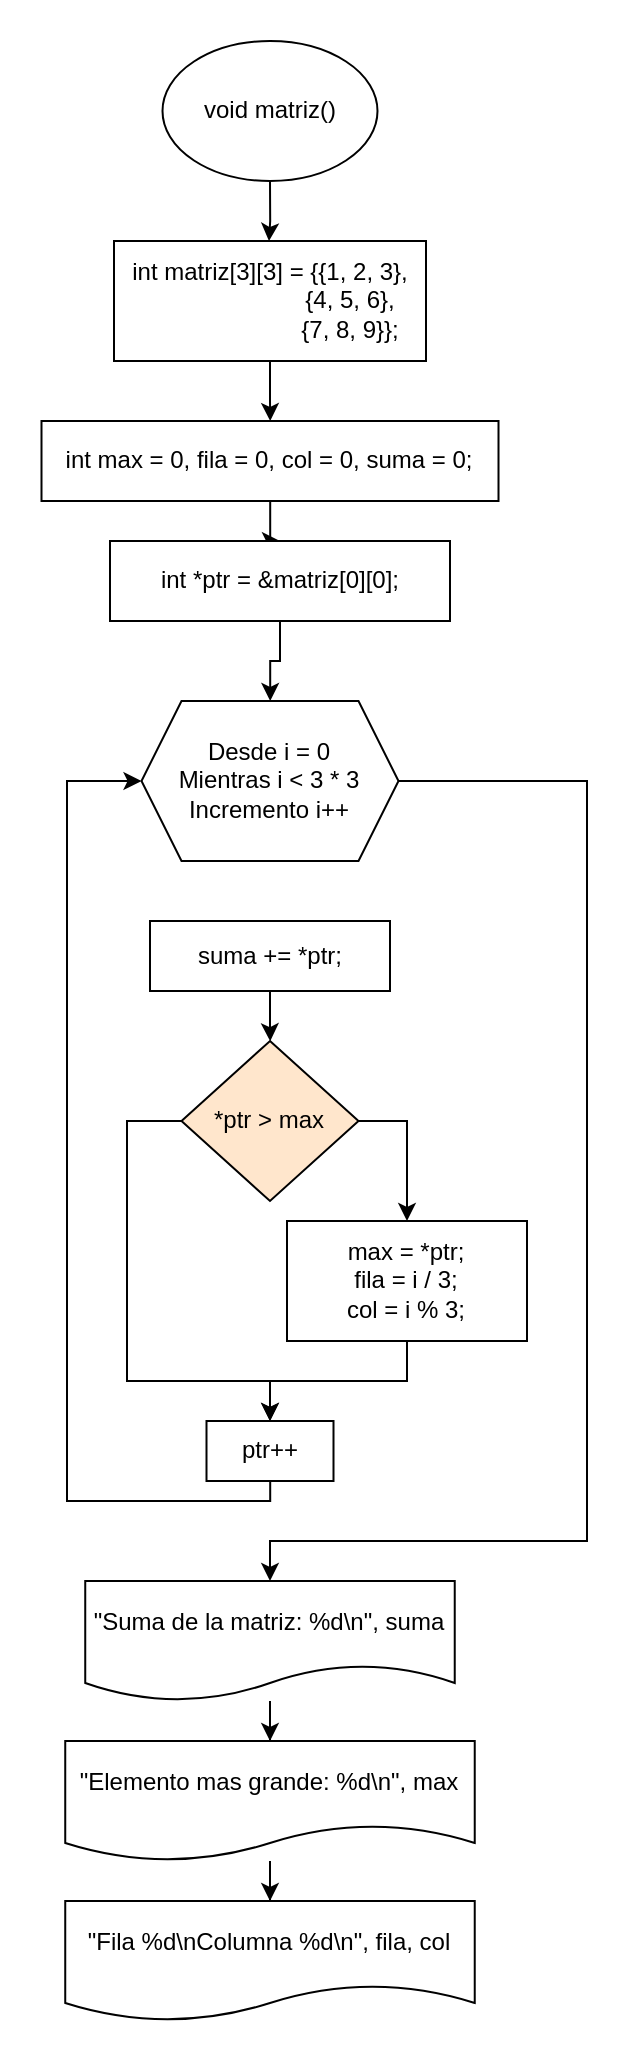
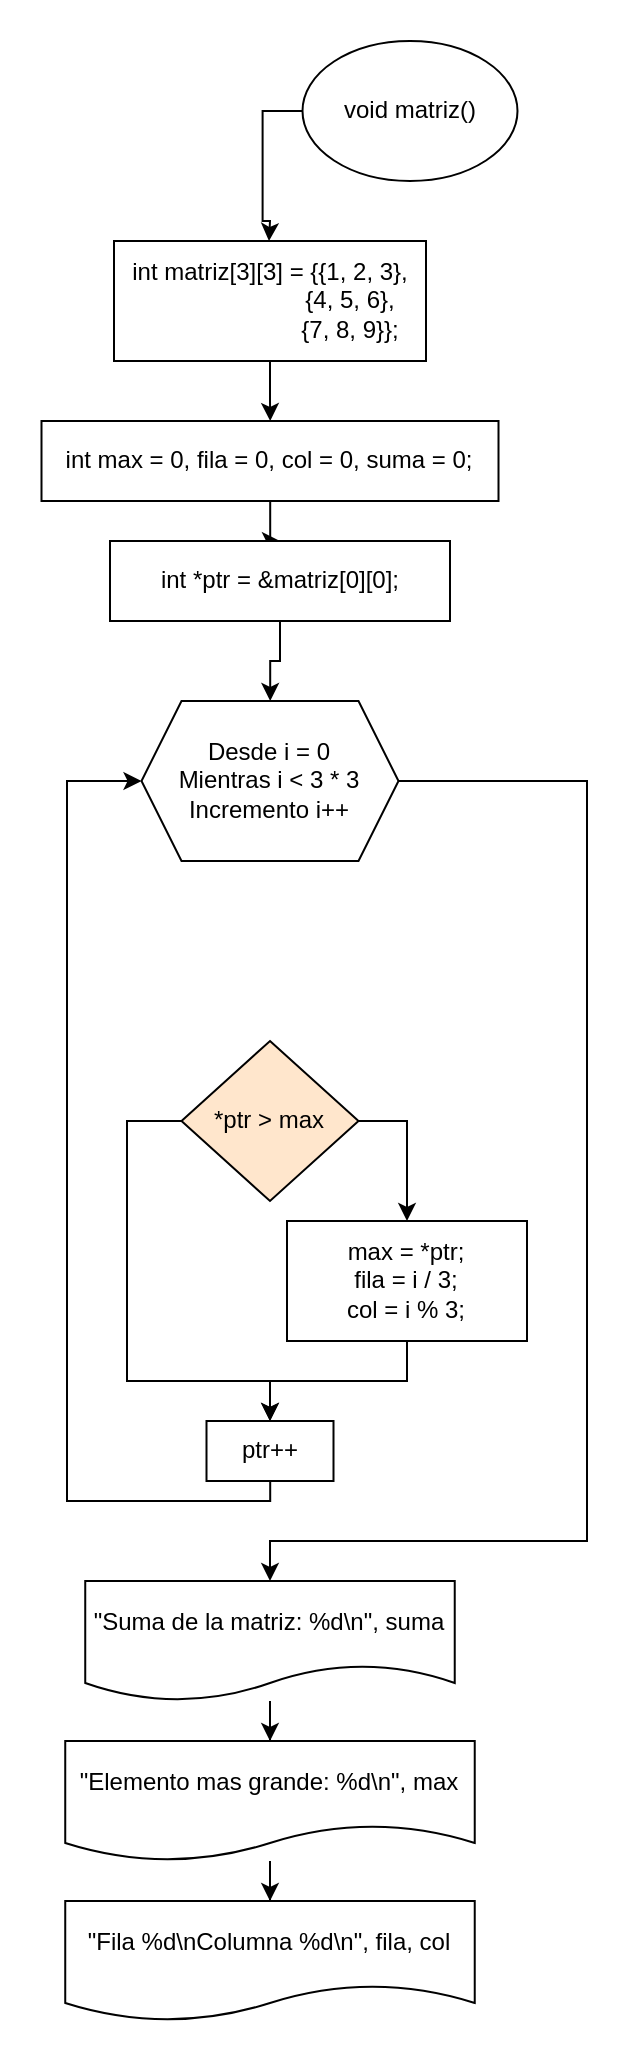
(270, 111) -> (410, 111)
(270, 956) -> none
(270, 1012) -> none
